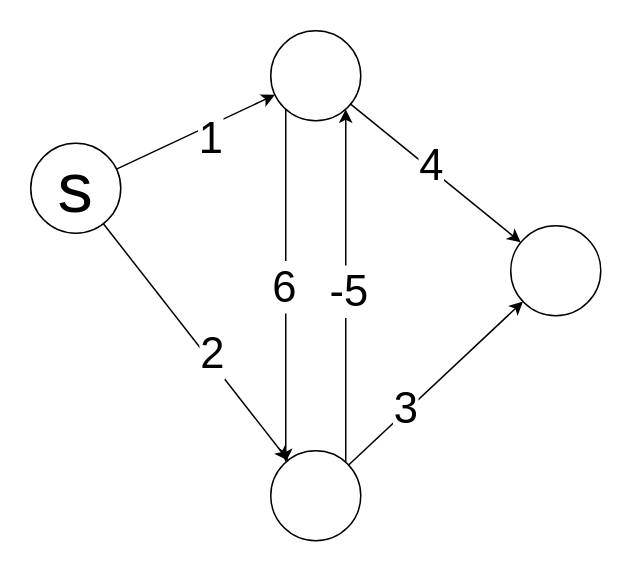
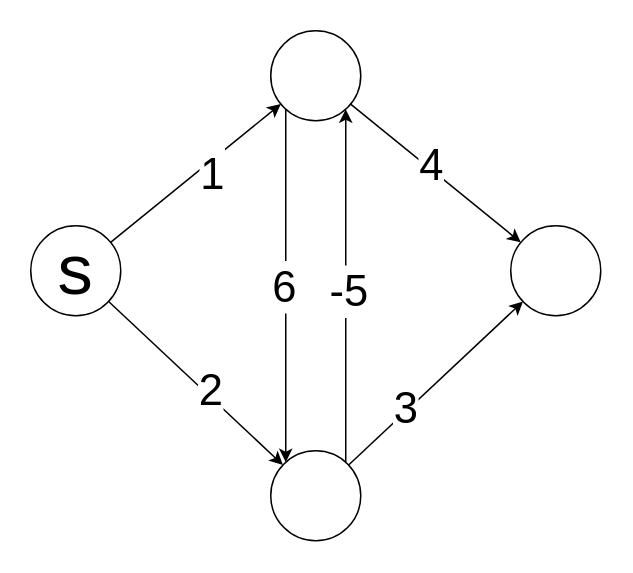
(76, 188) -> (76, 271)
